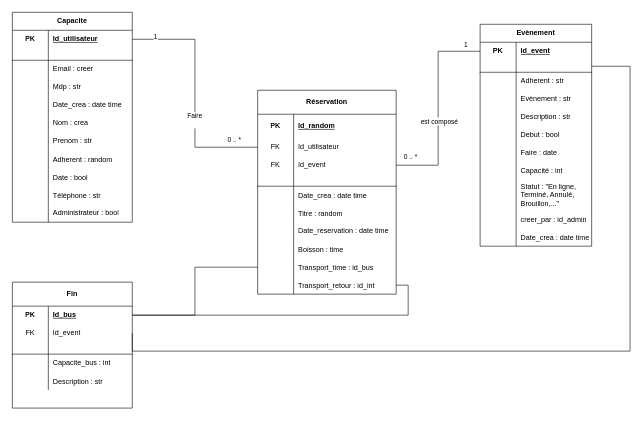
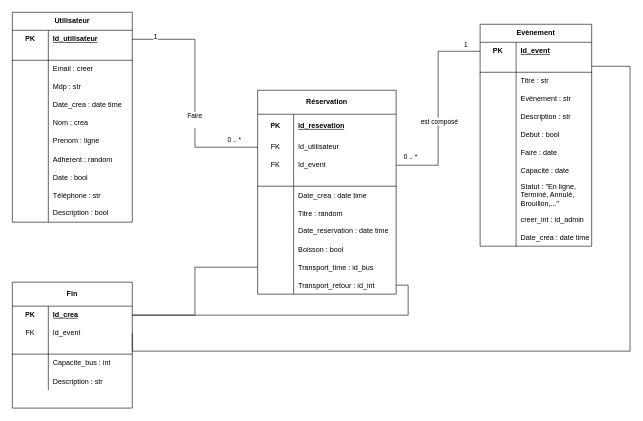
(72, 21) -> (72, 21)
(547, 81) -> (540, 81)
(317, 126) -> (324, 126)
(74, 141) -> (77, 141)
(545, 171) -> (548, 171)
(90, 213) -> (84, 213)
(556, 220) -> (556, 220)
(322, 250) -> (322, 250)
(65, 315) -> (67, 315)
